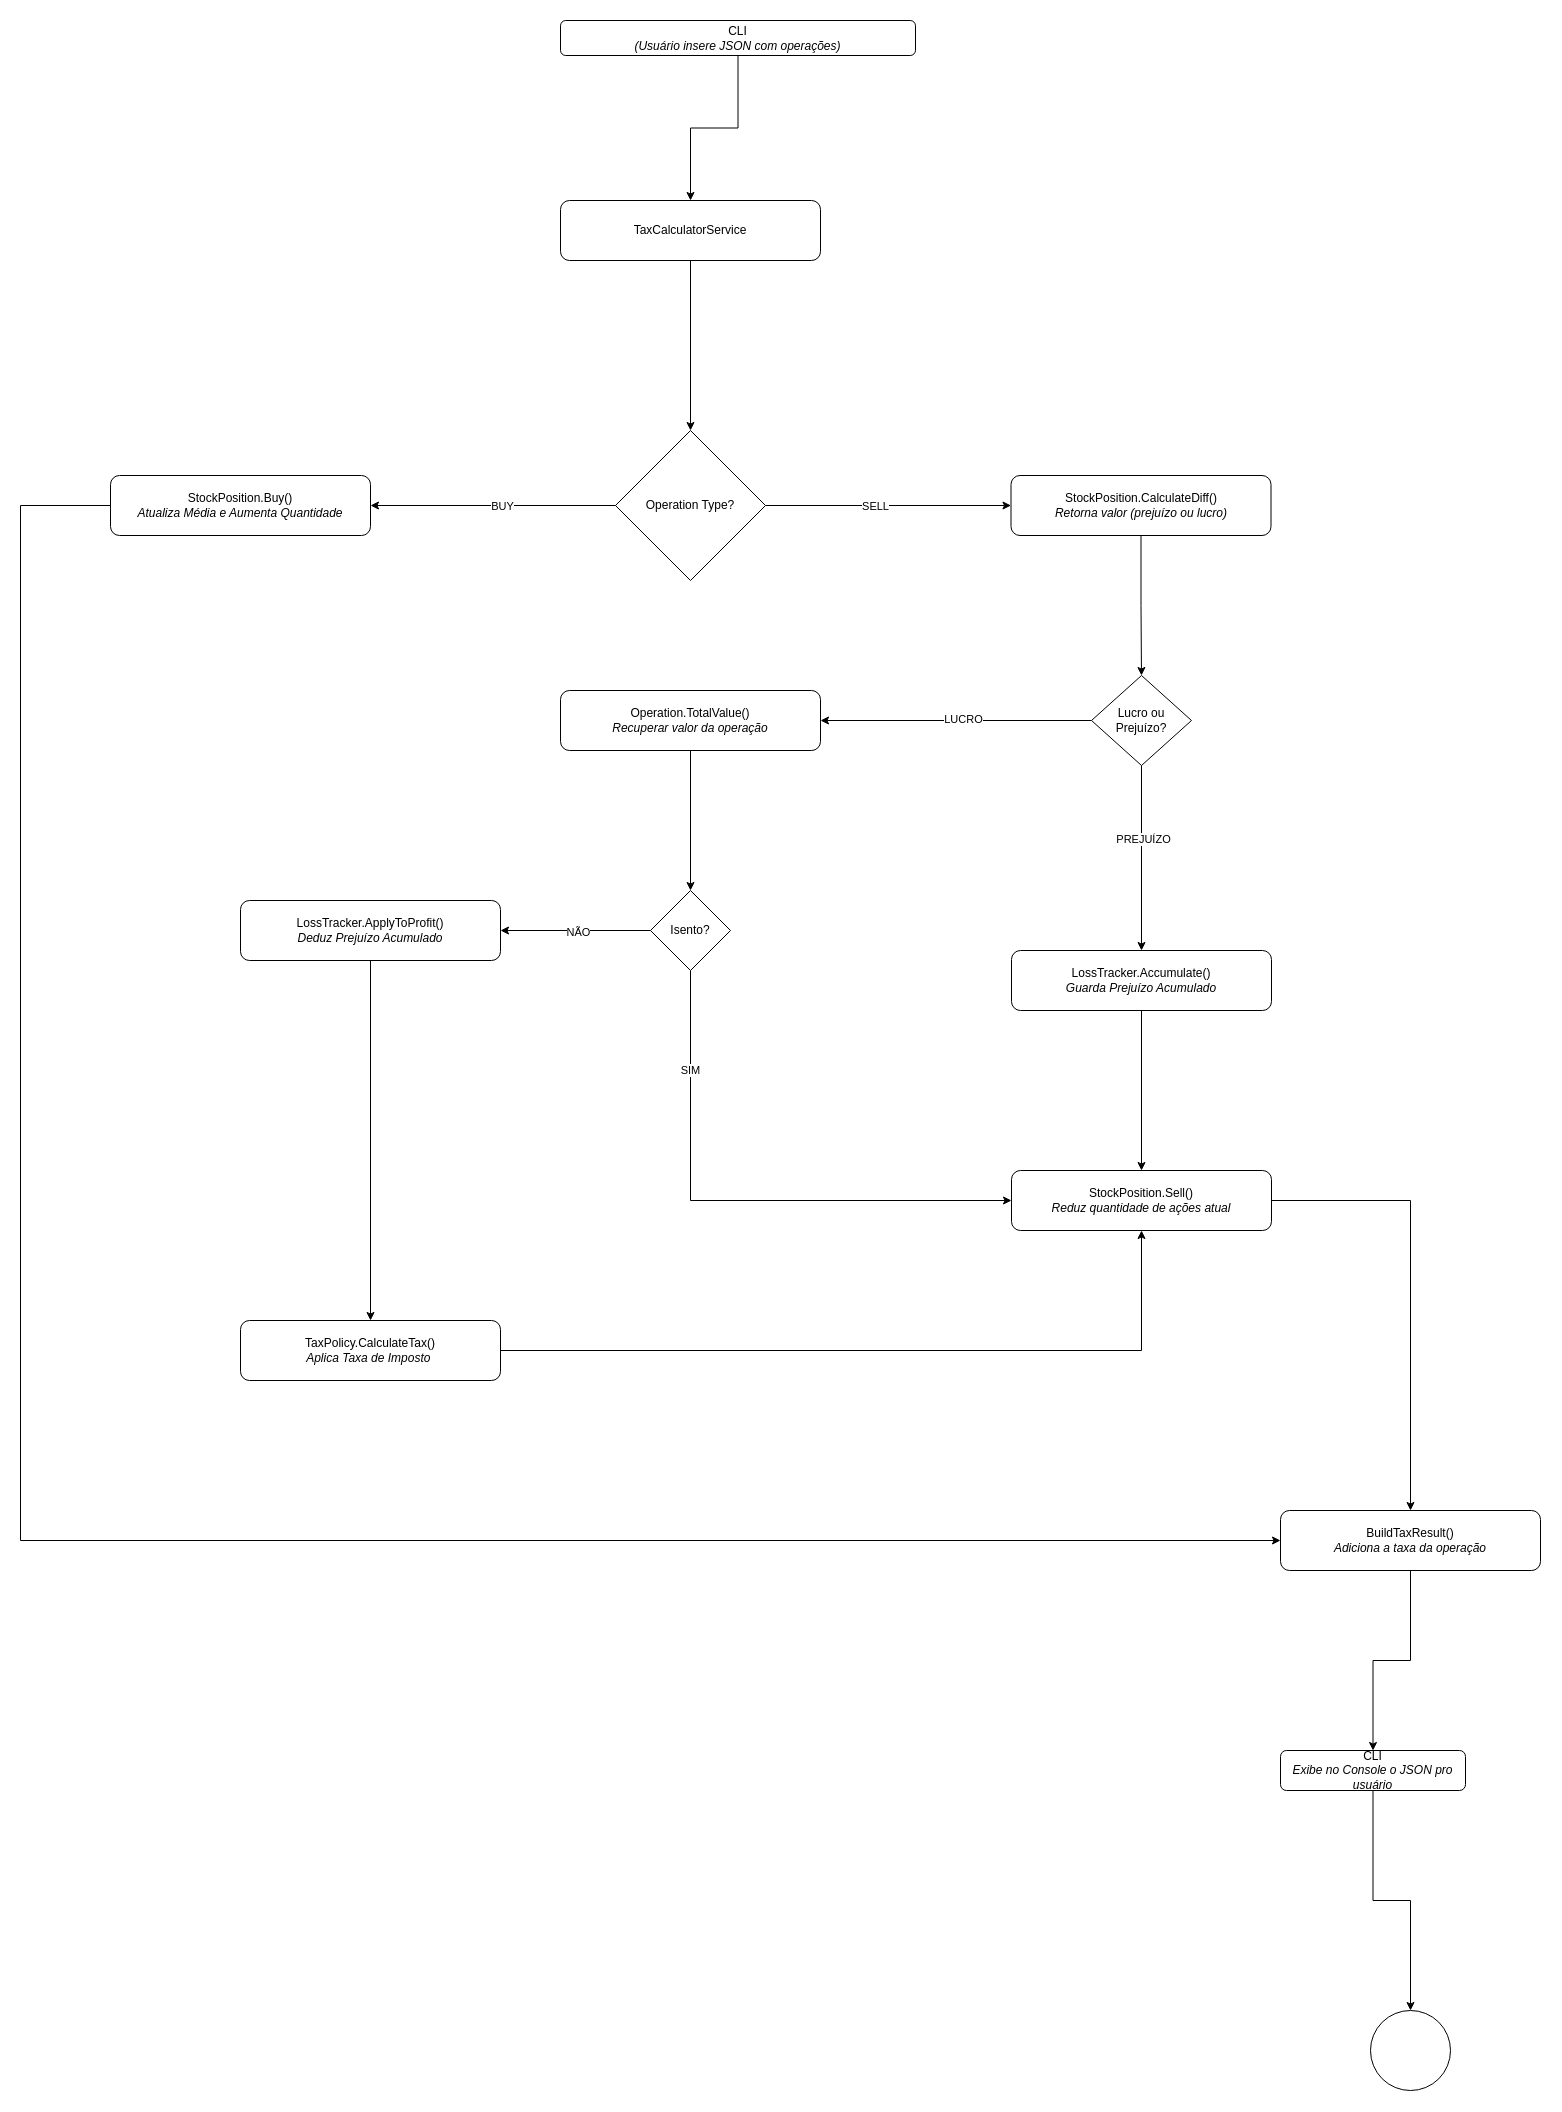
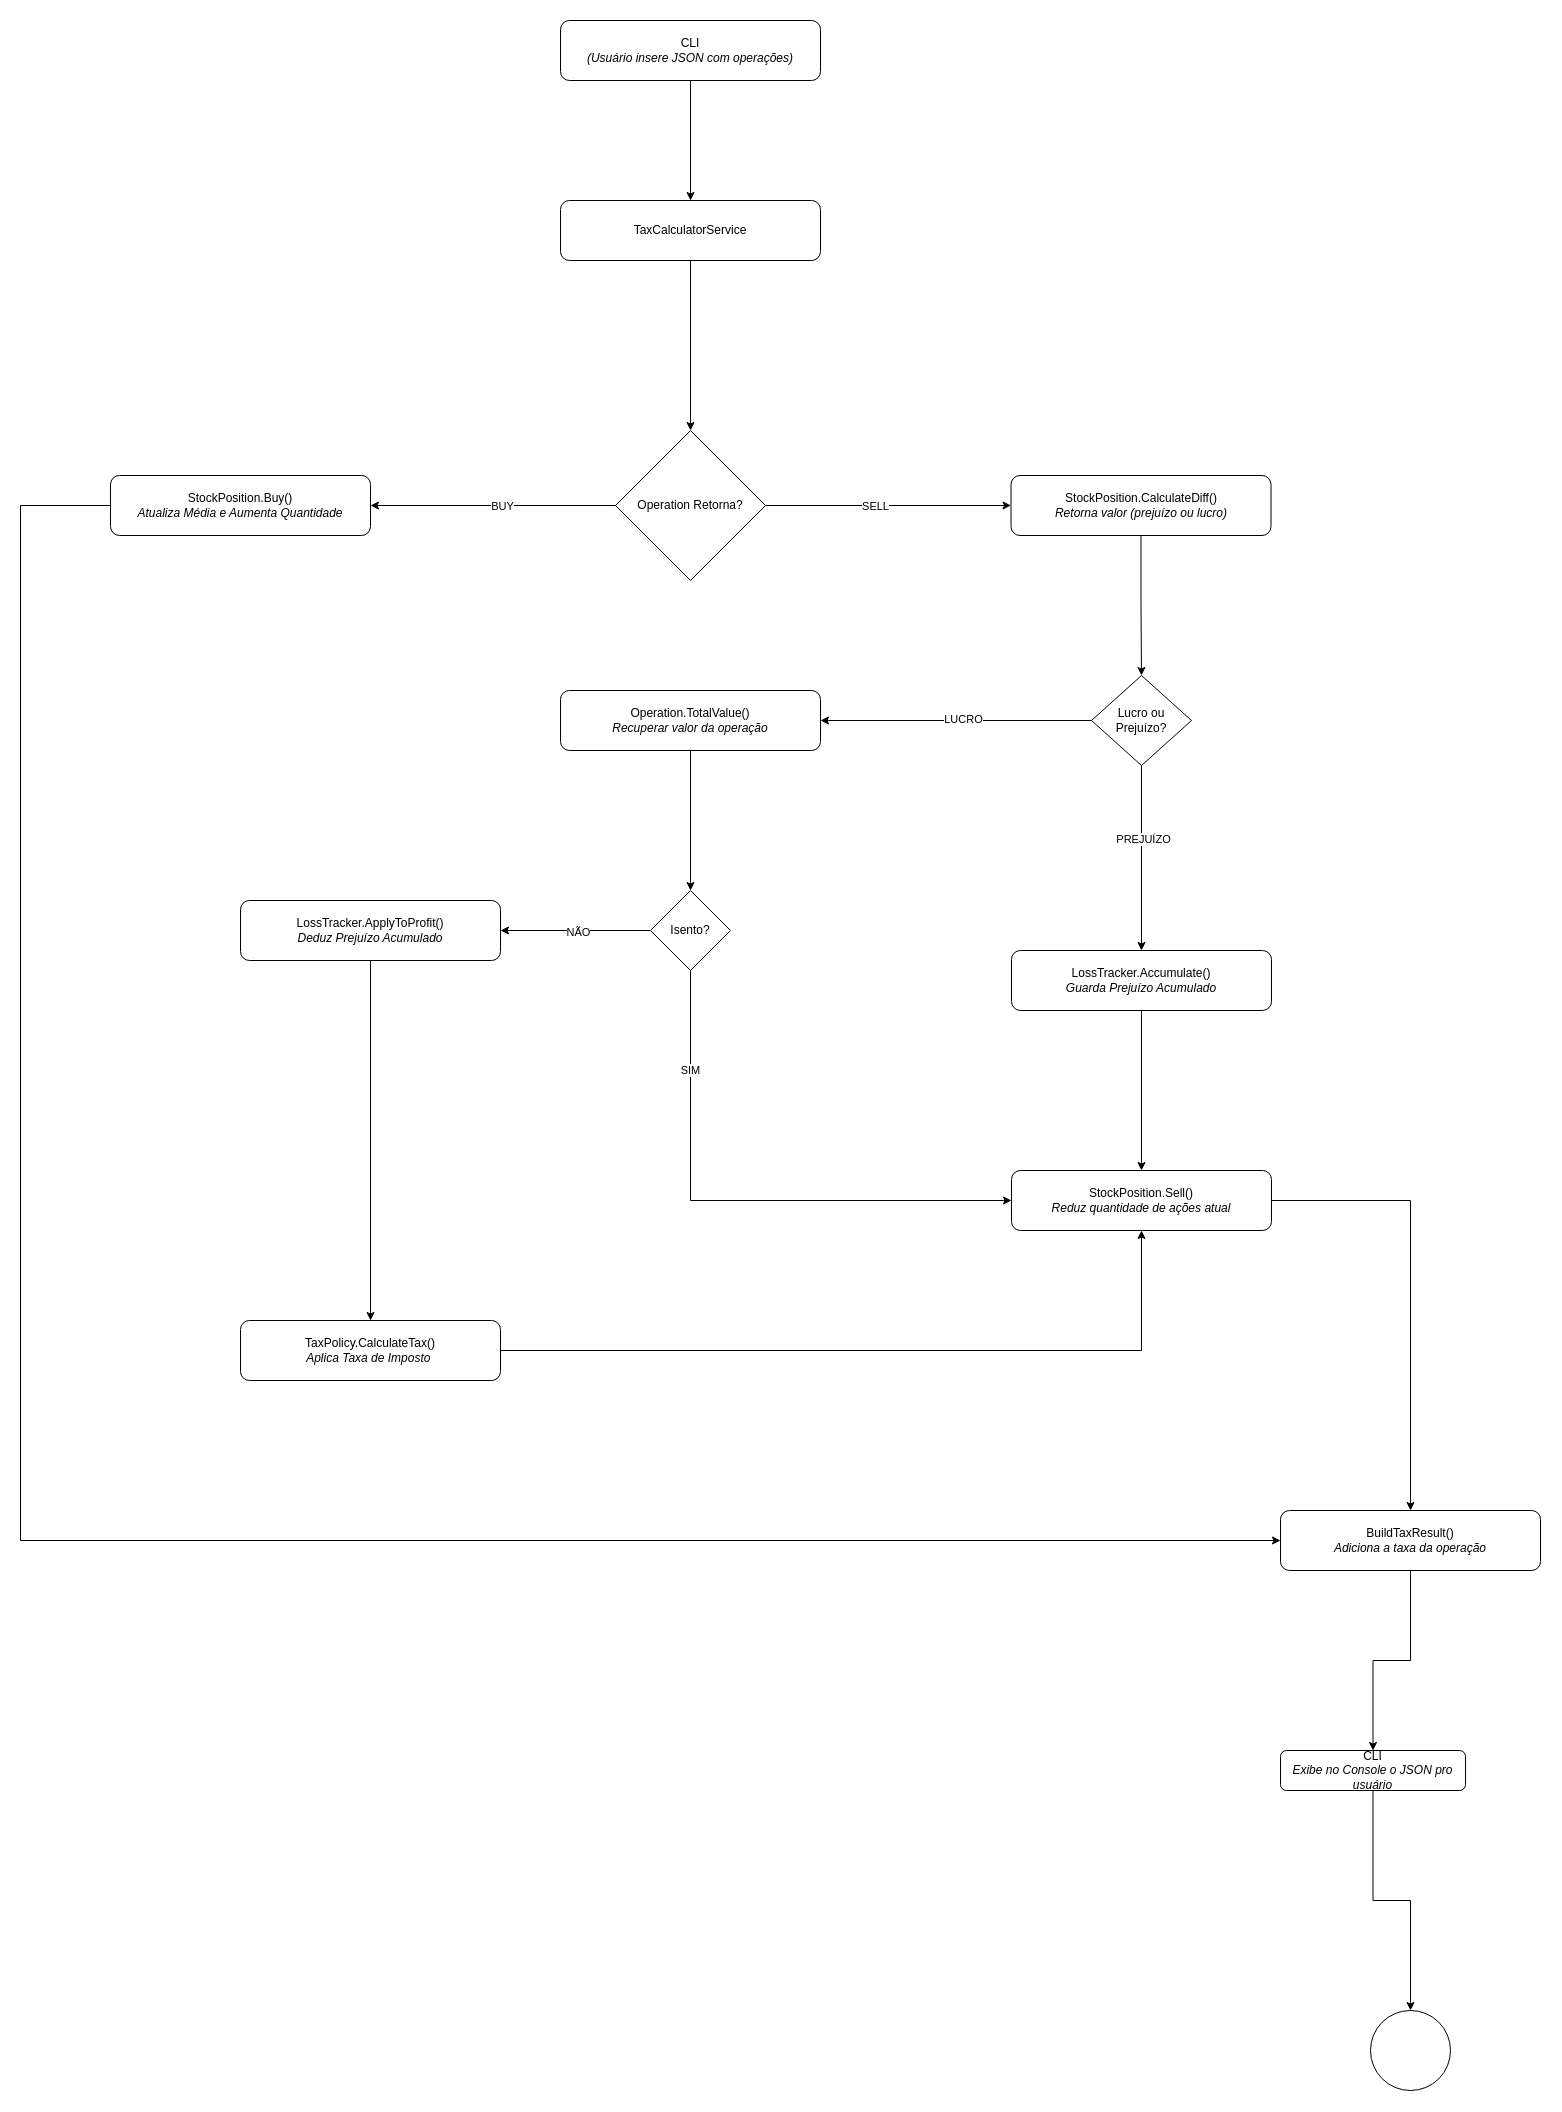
(738, 38) -> (691, 51)
(691, 506) -> (691, 506)
